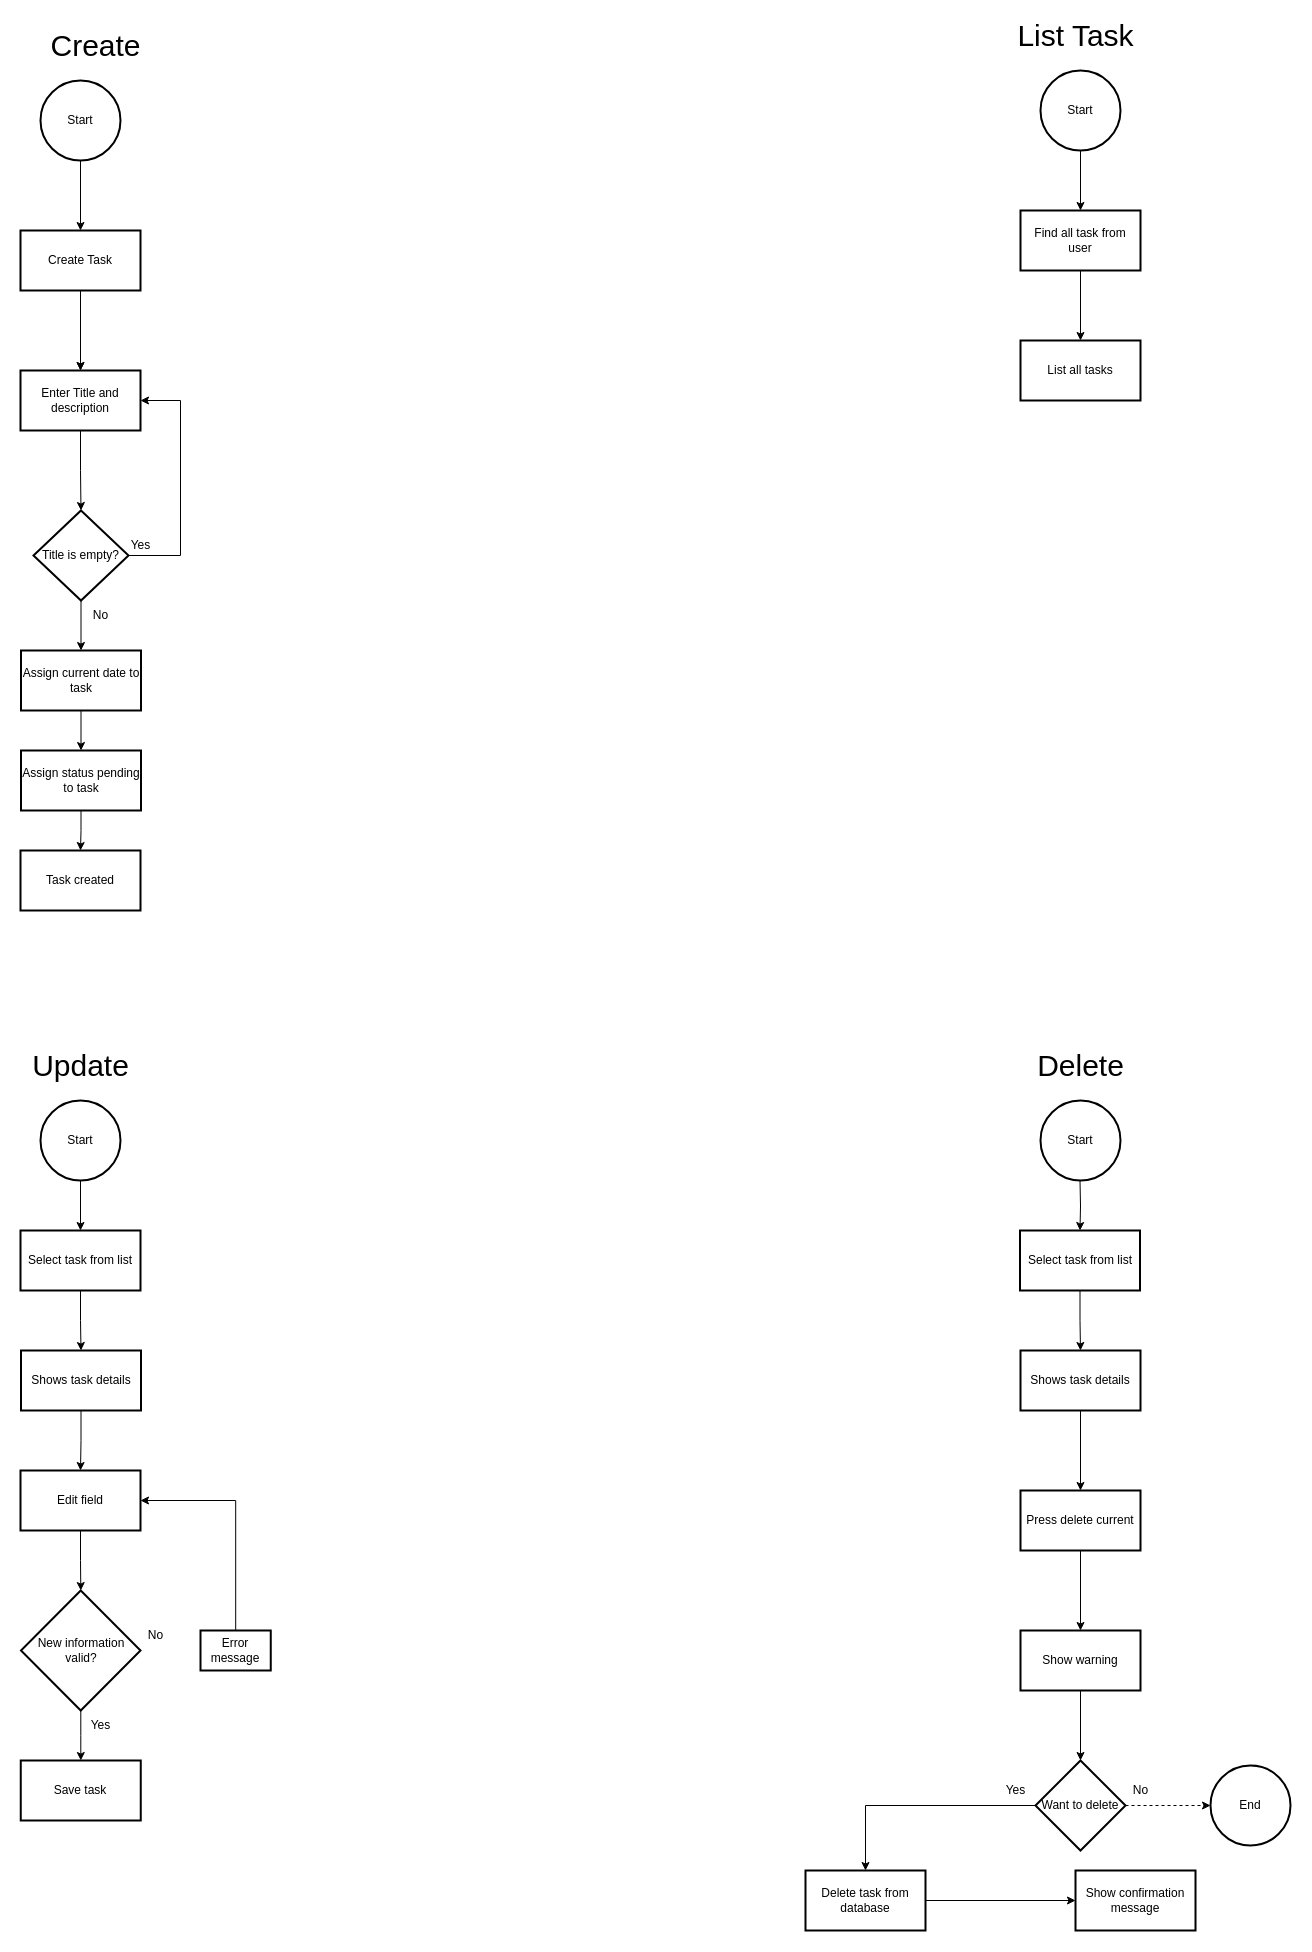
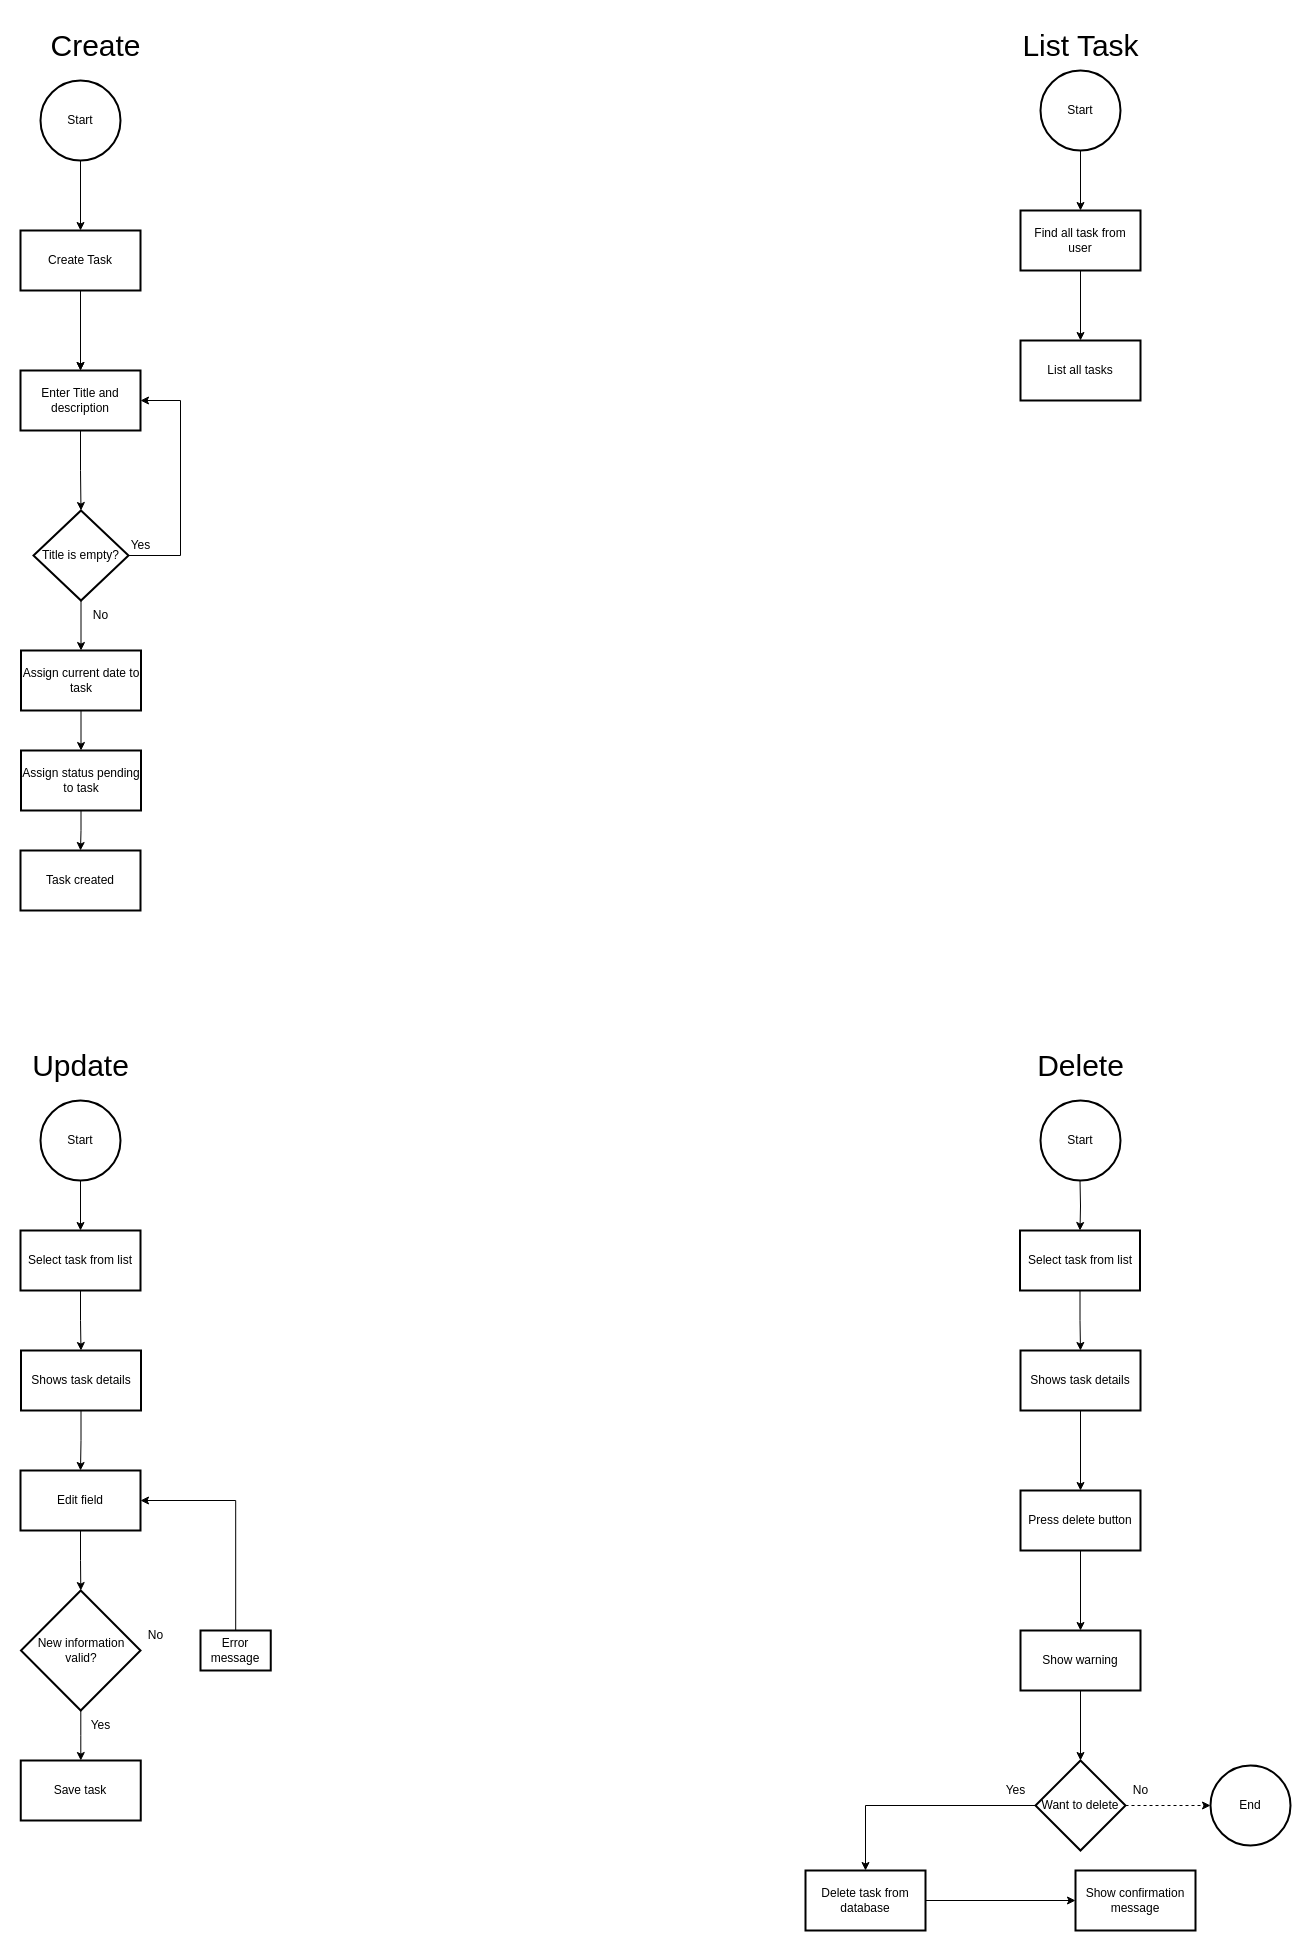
(1076, 36) -> (1081, 46)
(1081, 1521) -> (1081, 1521)
